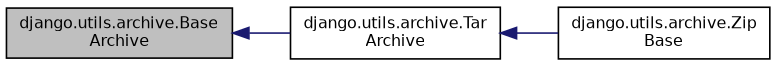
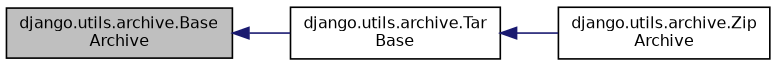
(395, 33) -> (395, 33)
(664, 33) -> (664, 33)
